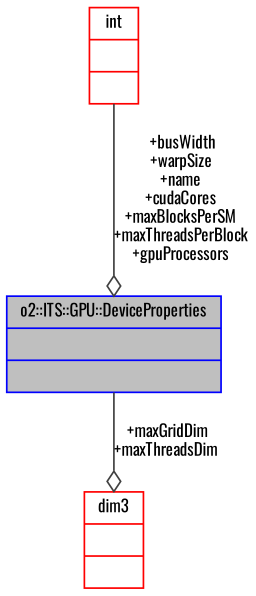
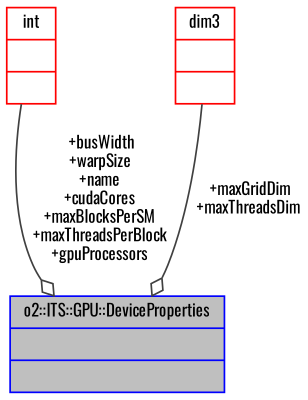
(114, 432) -> (189, 193)
